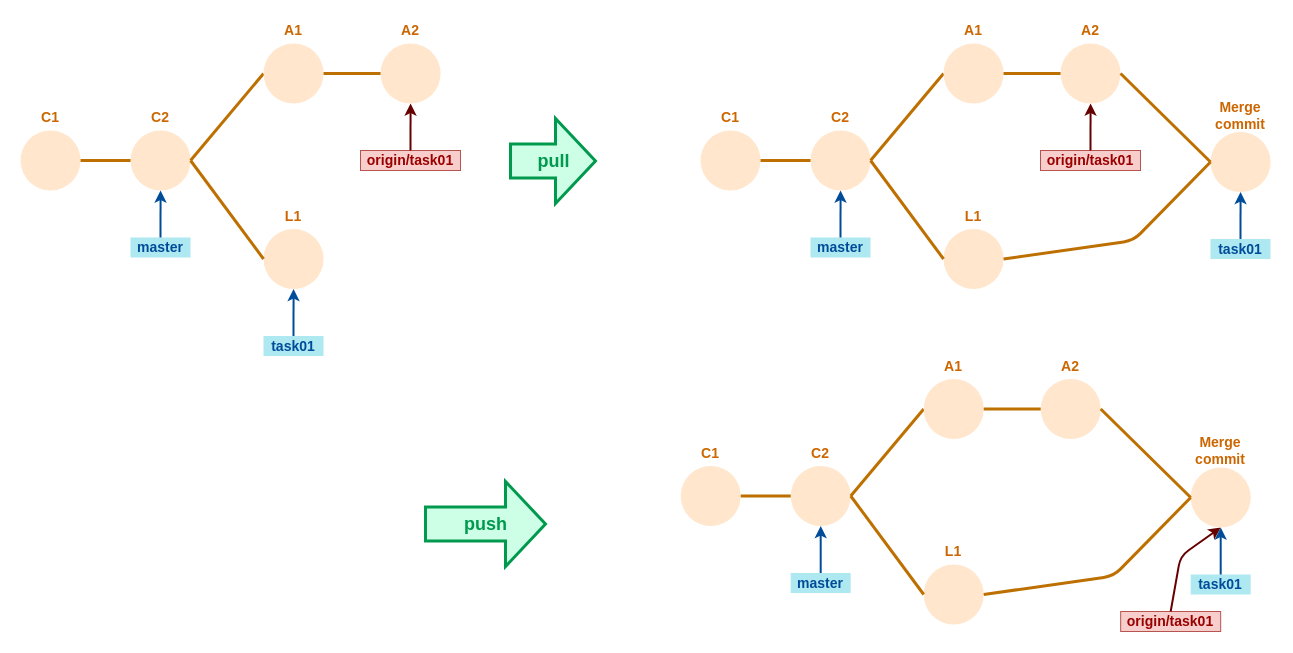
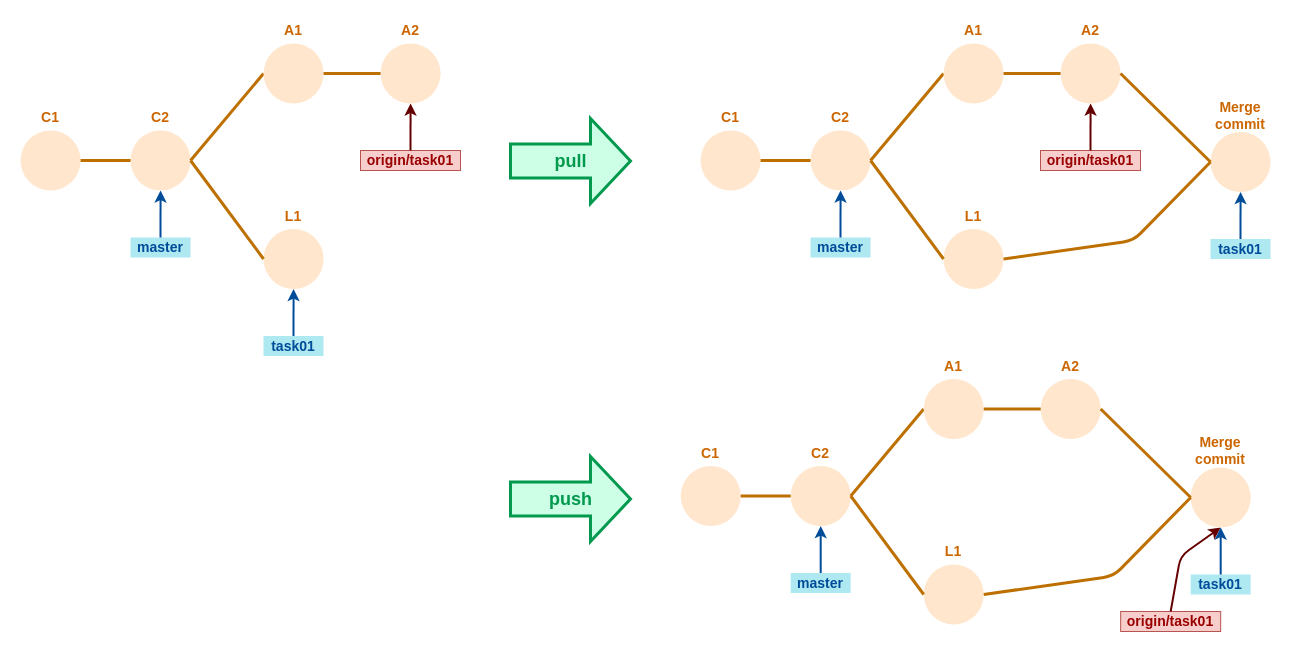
(553, 161) -> (571, 161)
(486, 524) -> (571, 499)
